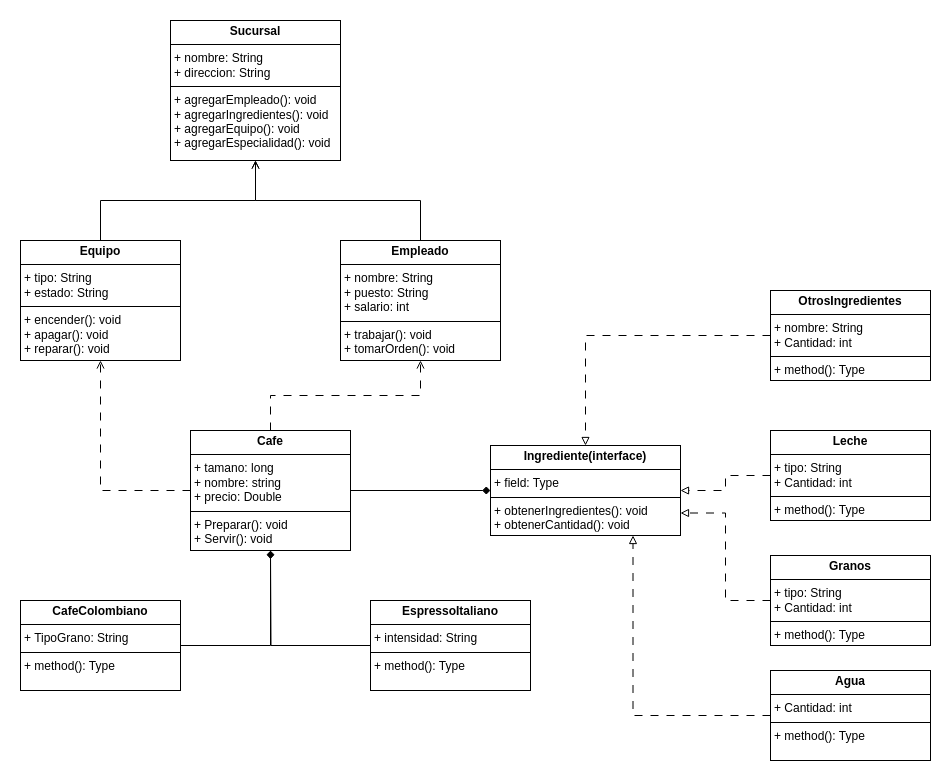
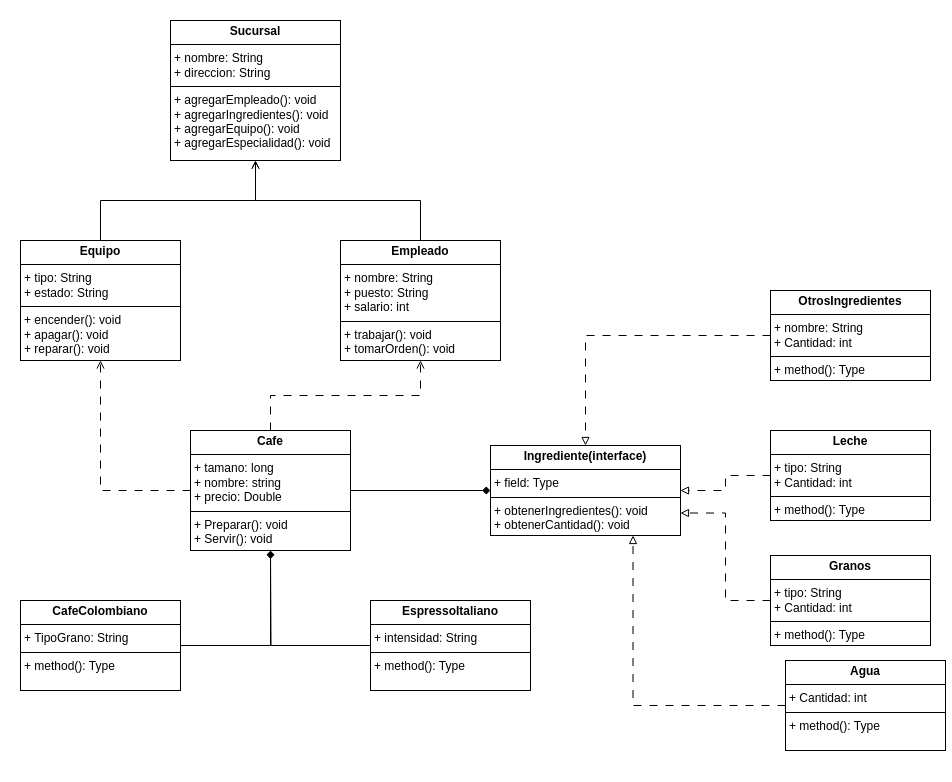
(851, 716) -> (866, 706)
